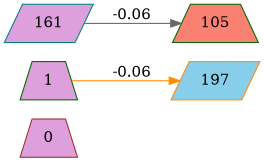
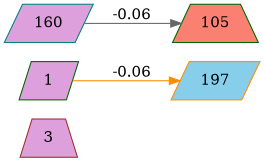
(49, 23) -> (49, 23)
(49, 81) -> (49, 81)
(49, 138) -> (49, 138)
